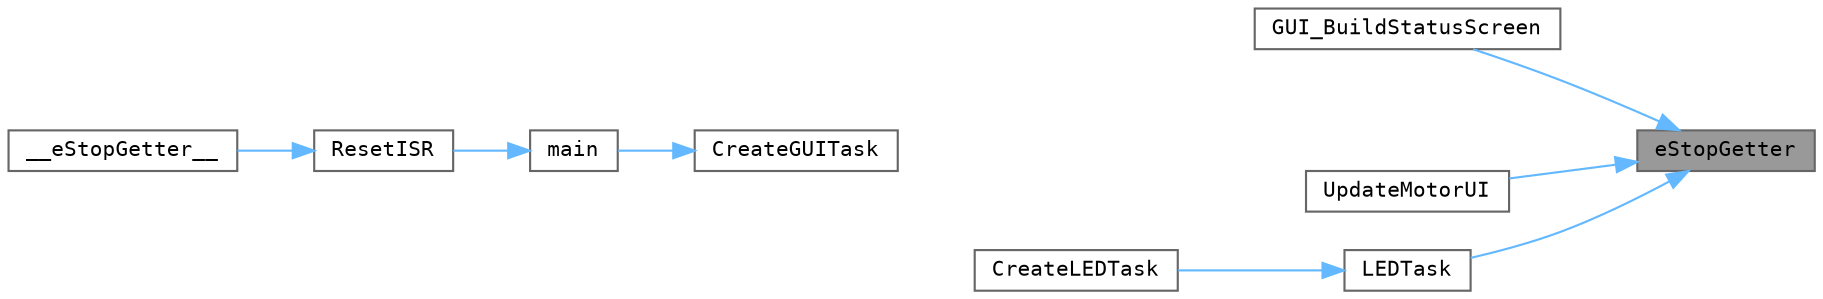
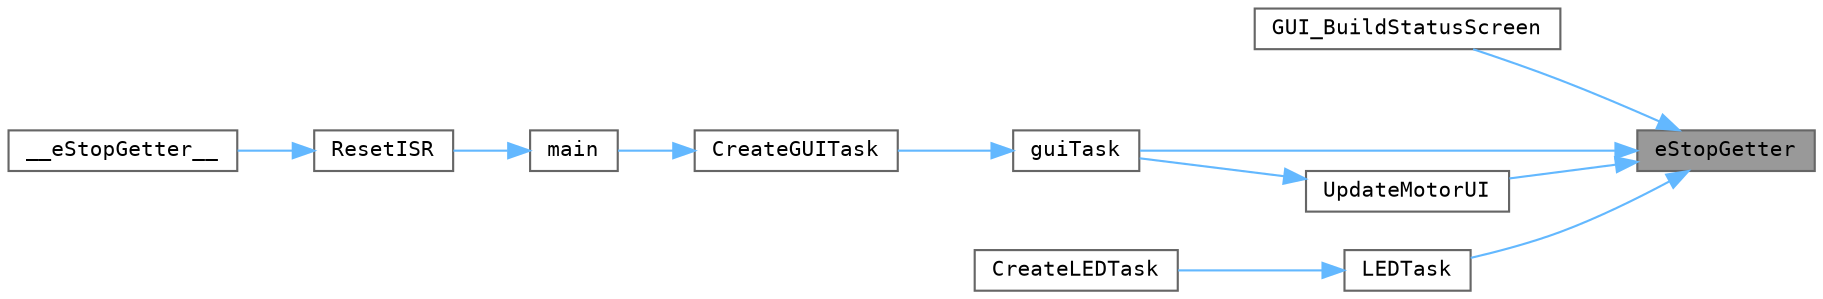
none -> (1076, 151)
